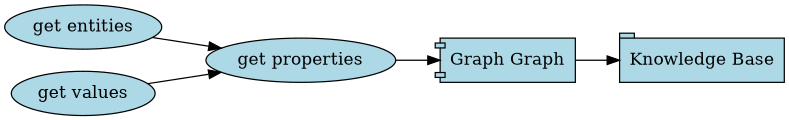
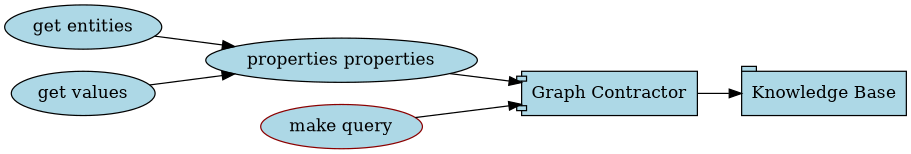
(301, 60) -> (342, 60)
(508, 60) -> (610, 93)
none -> (342, 127)
